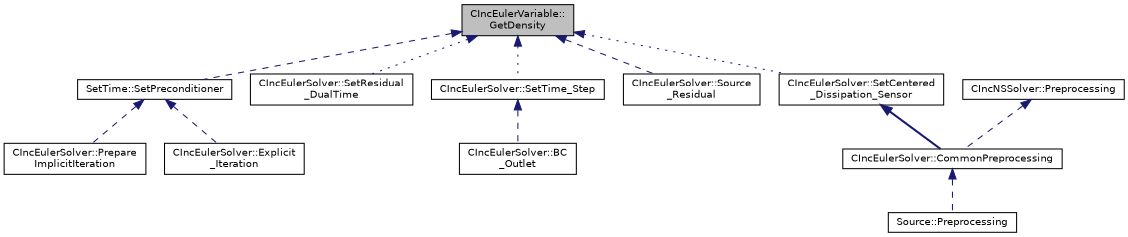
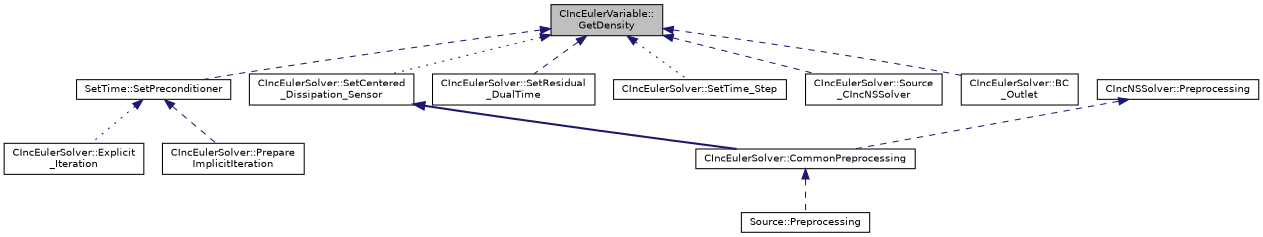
(420, 57) -> (556, 58)
(692, 90) -> (874, 90)
(195, 125) -> (113, 125)
(518, 127) -> (817, 51)
